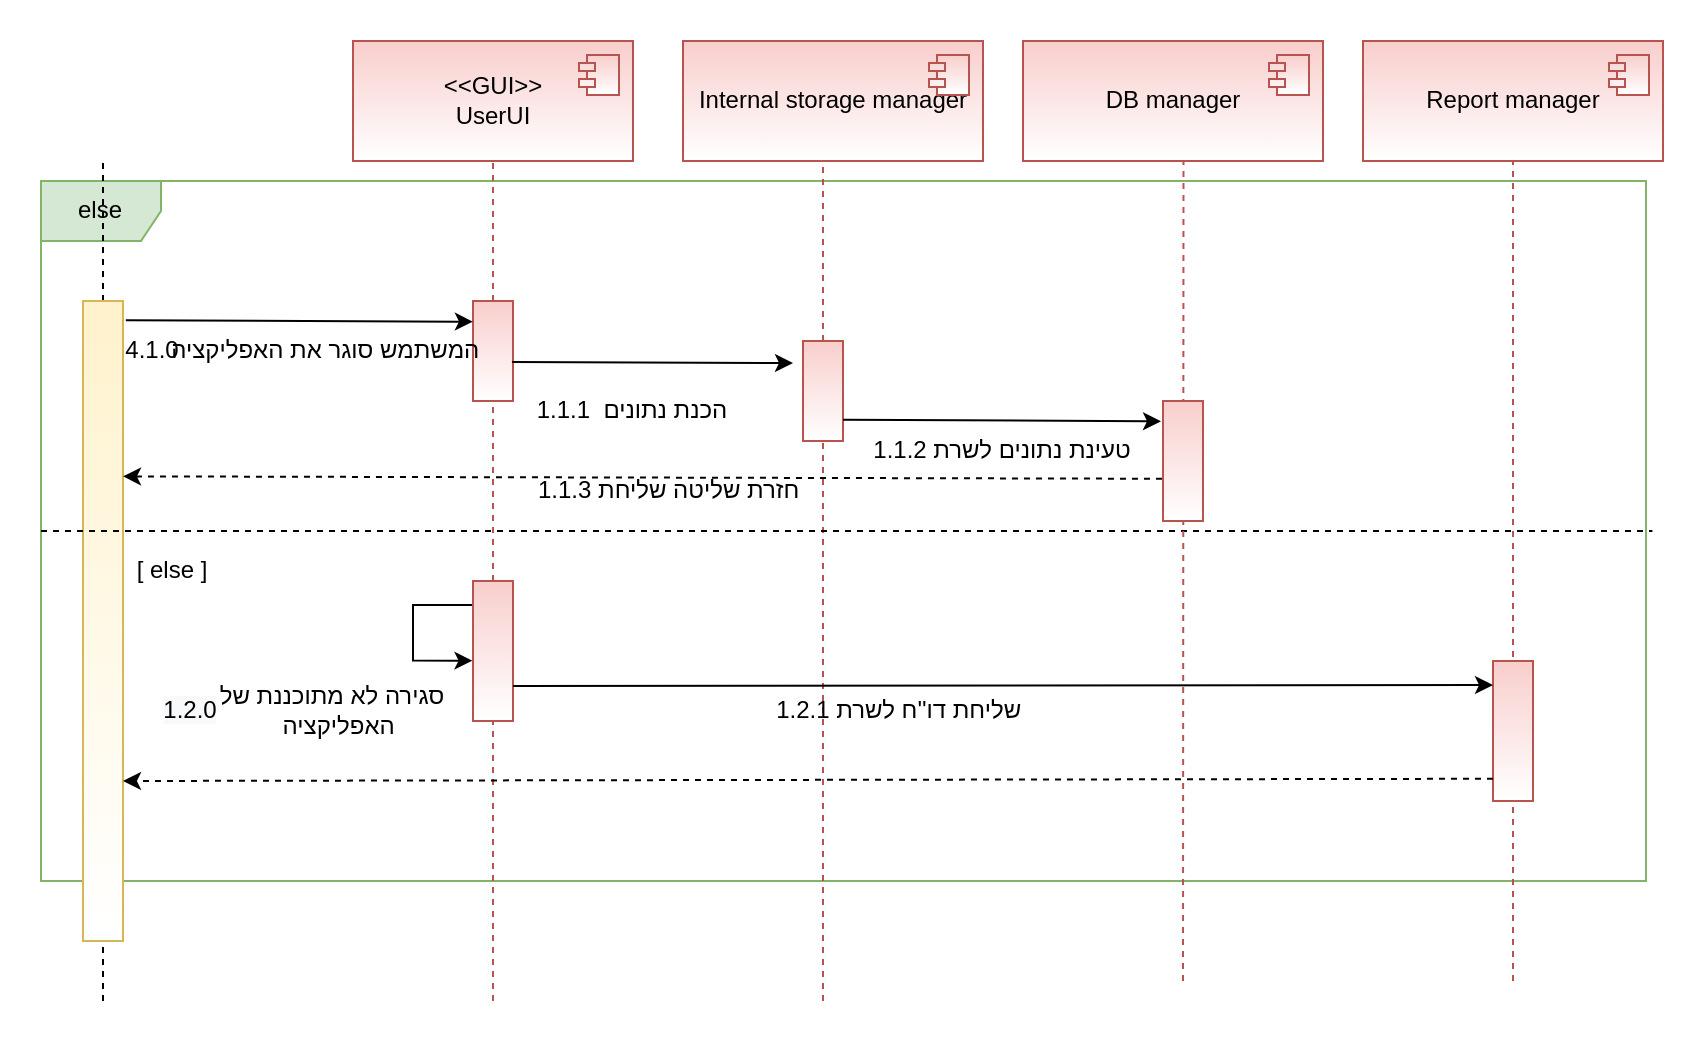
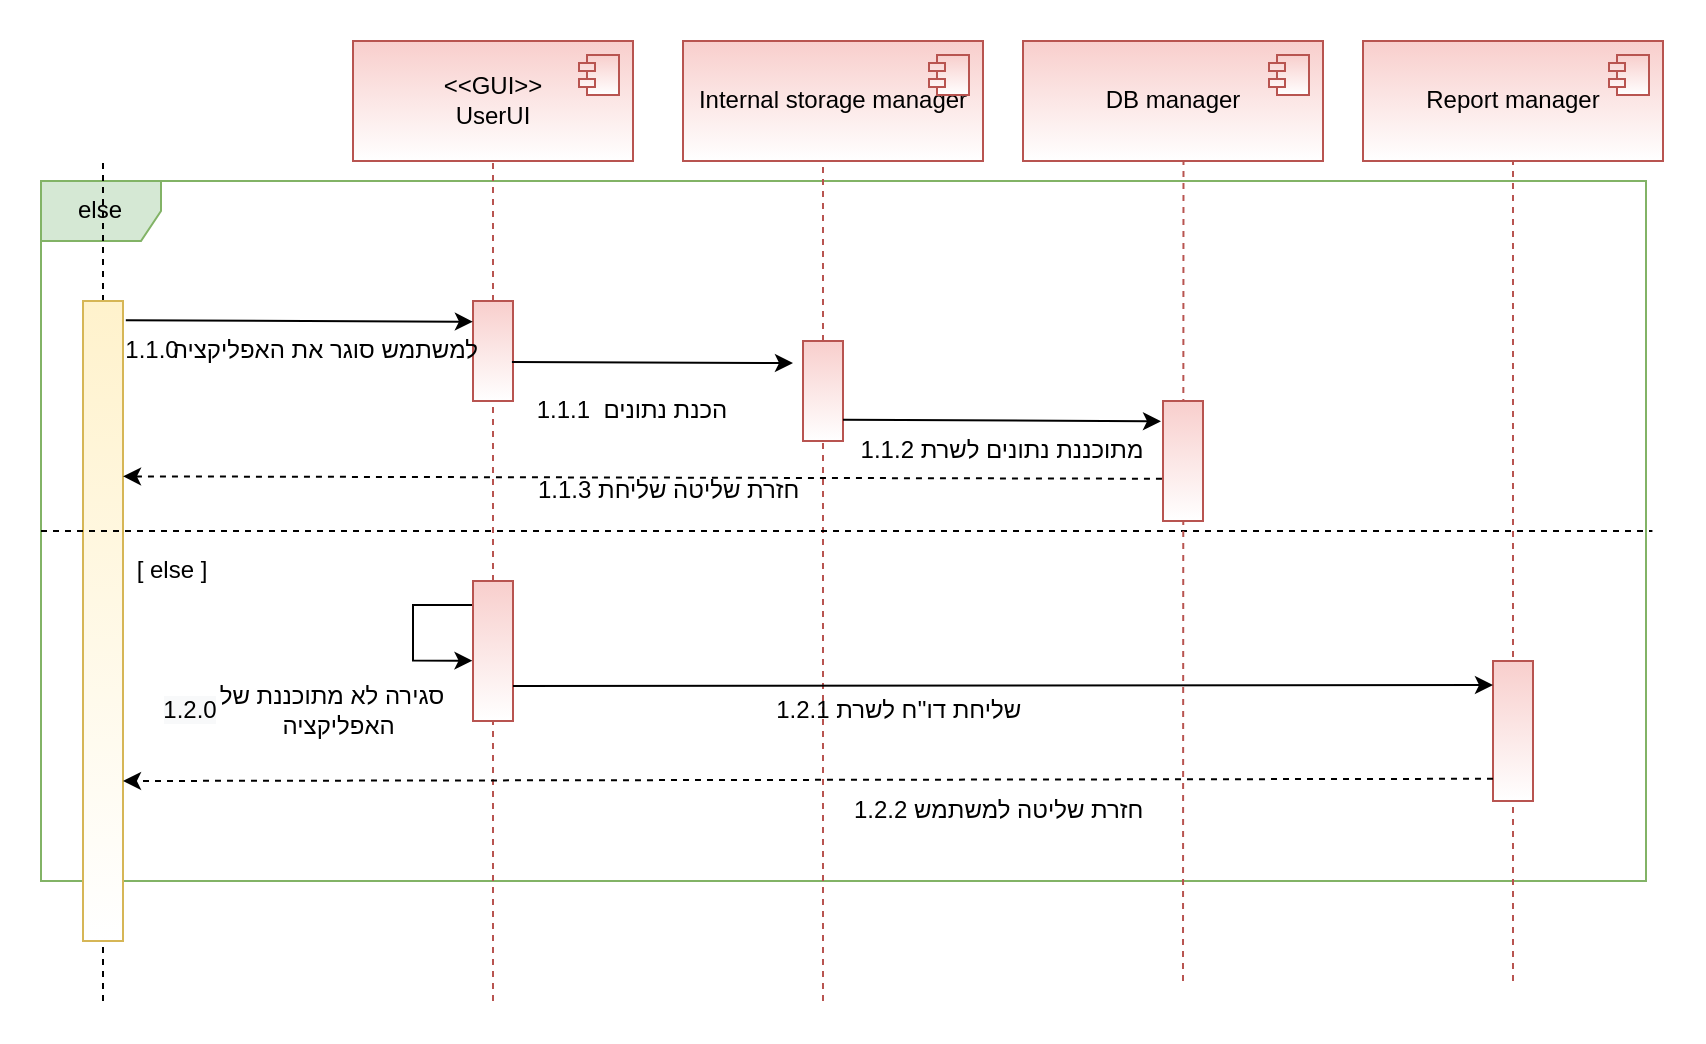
(153, 351) -> (153, 351)
(323, 351) -> (323, 351)
(1003, 451) -> (1003, 451)
none -> (1003, 811)
